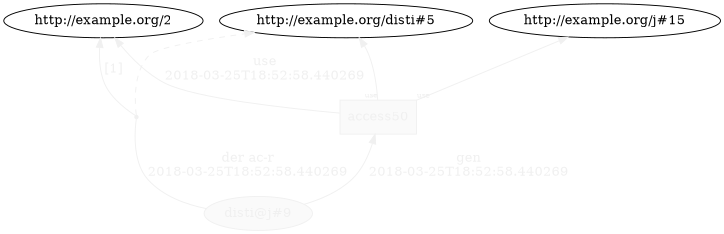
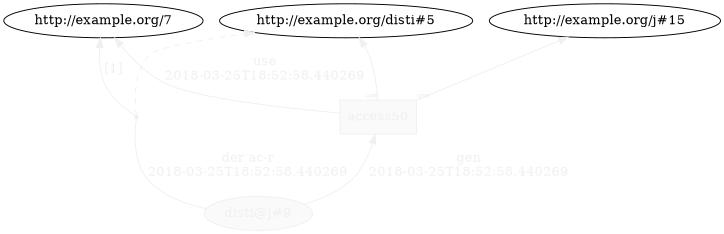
(103, 21) -> (103, 21)
